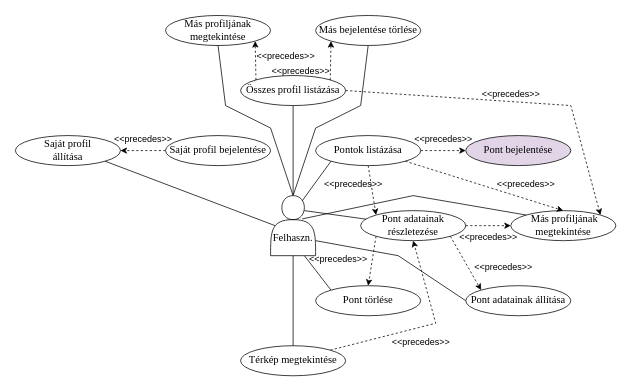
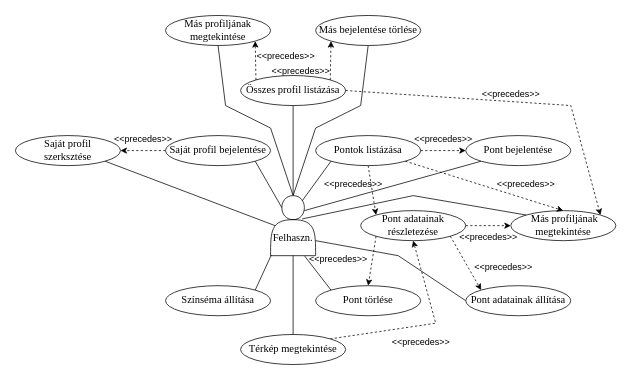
(68, 150) -> (68, 150)
(518, 150) -> (518, 150)
none -> (268, 184)
(346, 216) -> (393, 186)
none -> (263, 272)
none -> (218, 300)
(293, 360) -> (293, 349)
